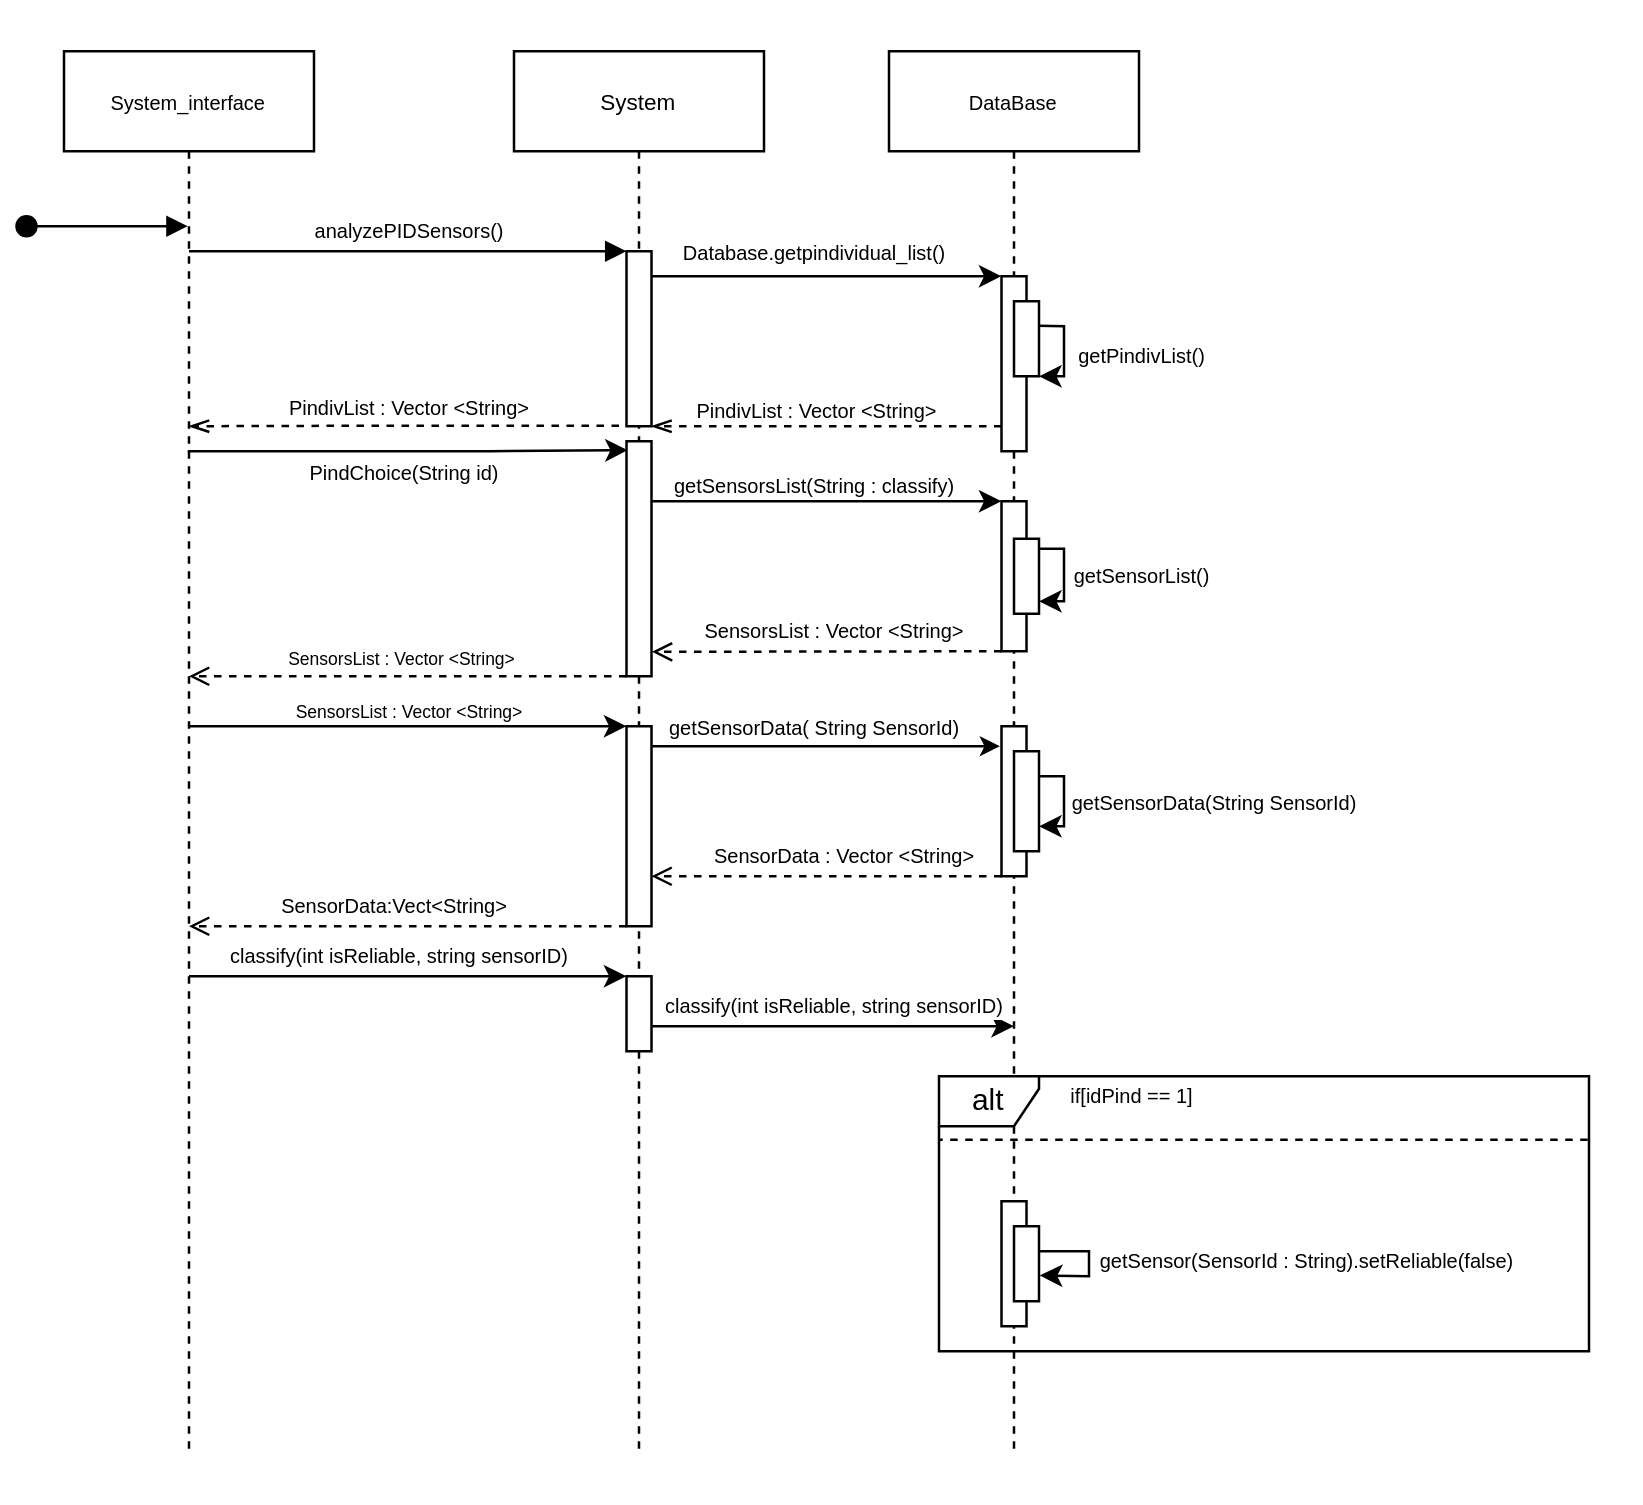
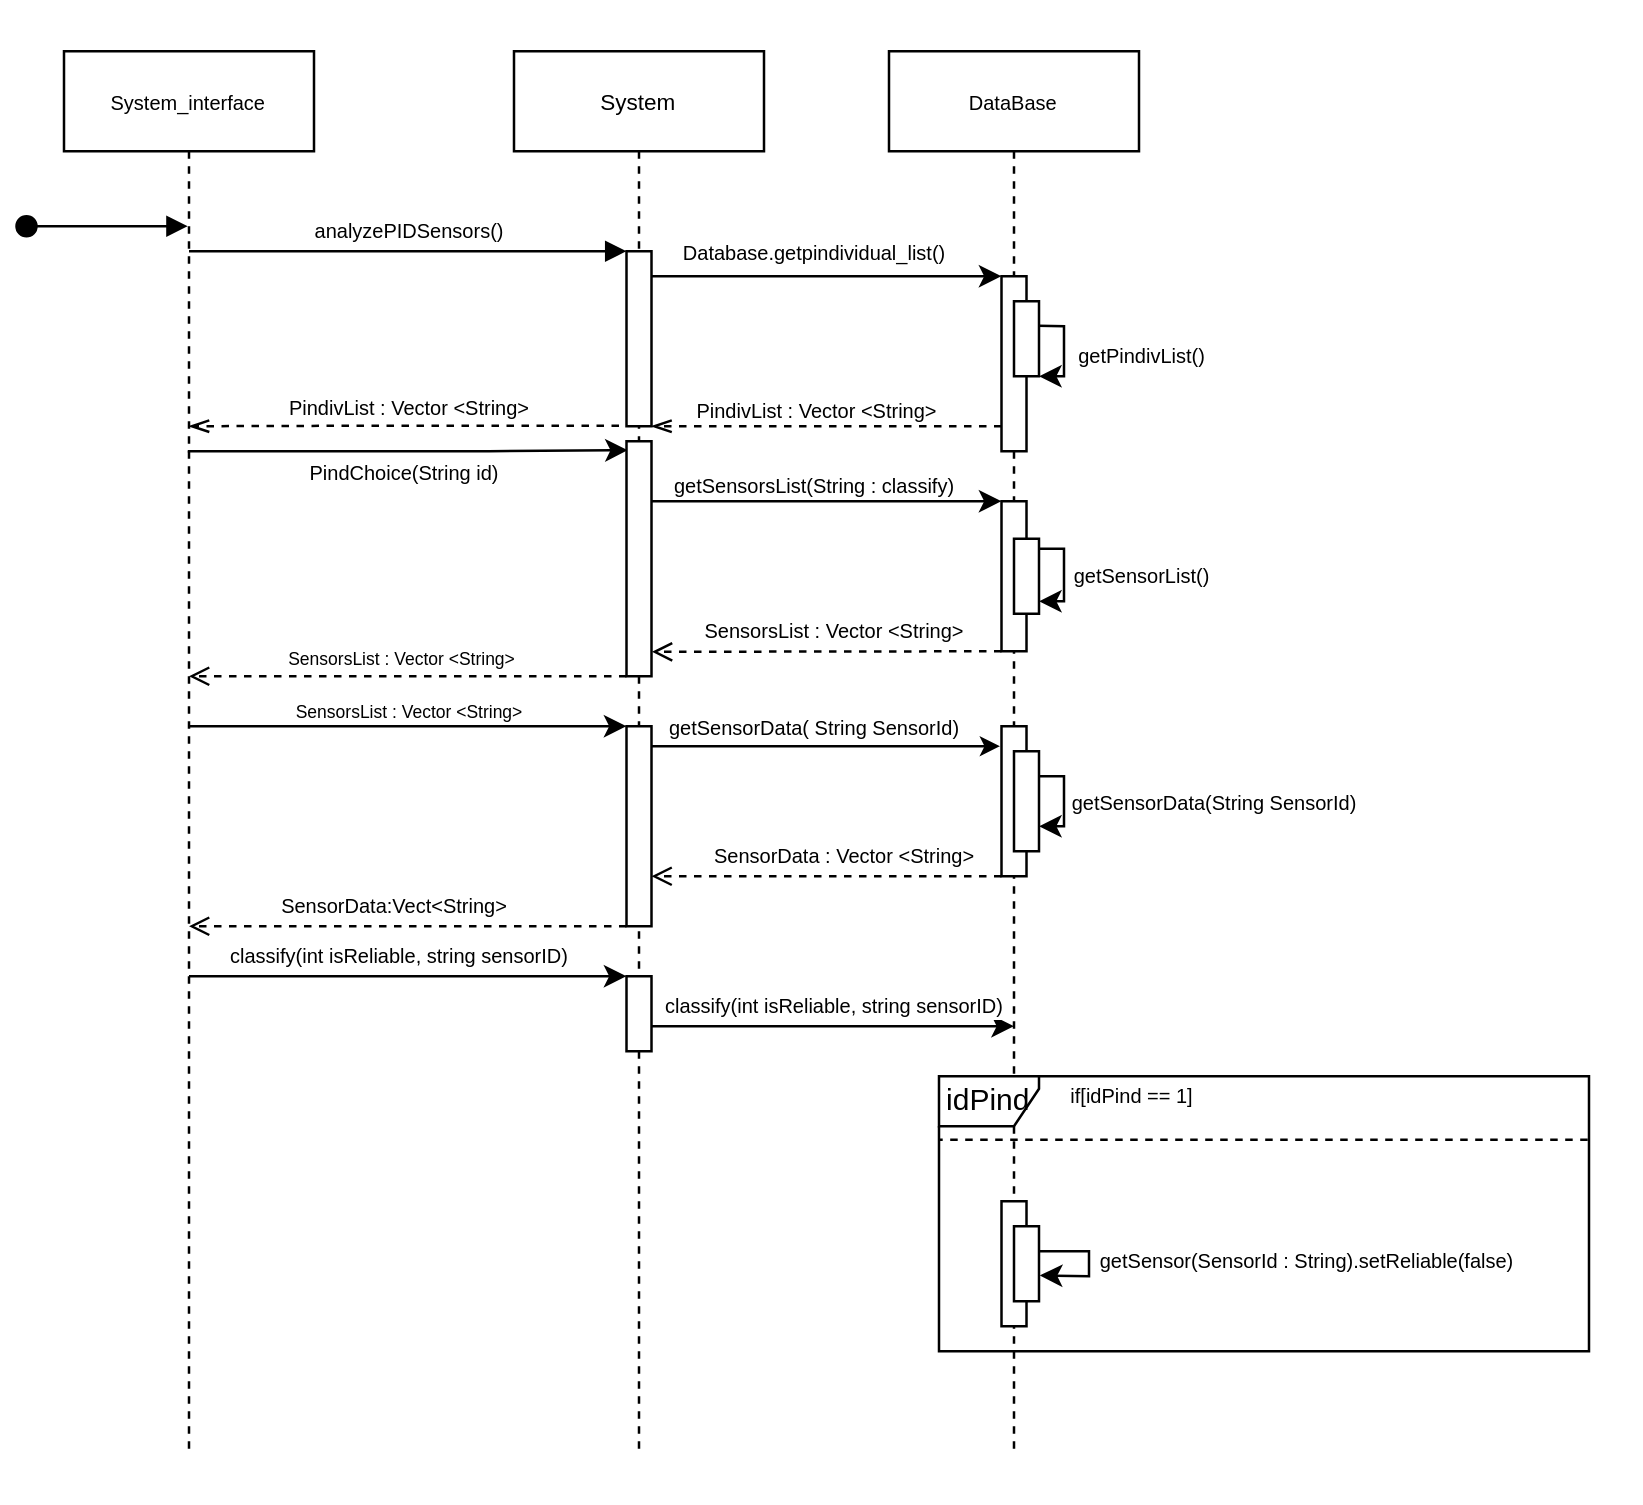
(989, 1101) -> (989, 1101)
